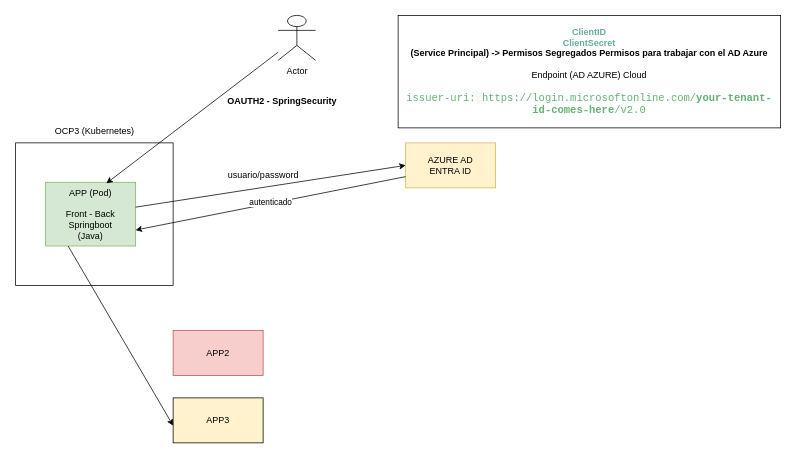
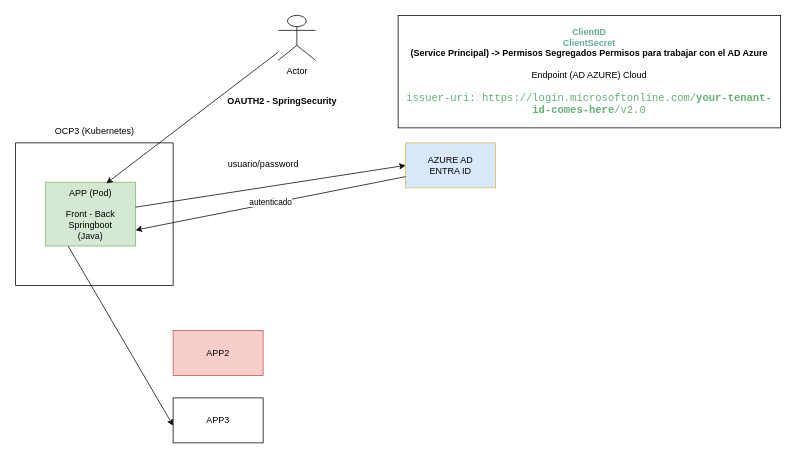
(450, 165) -> (450, 165)
(263, 175) -> (263, 164)
(218, 420) -> (218, 420)
